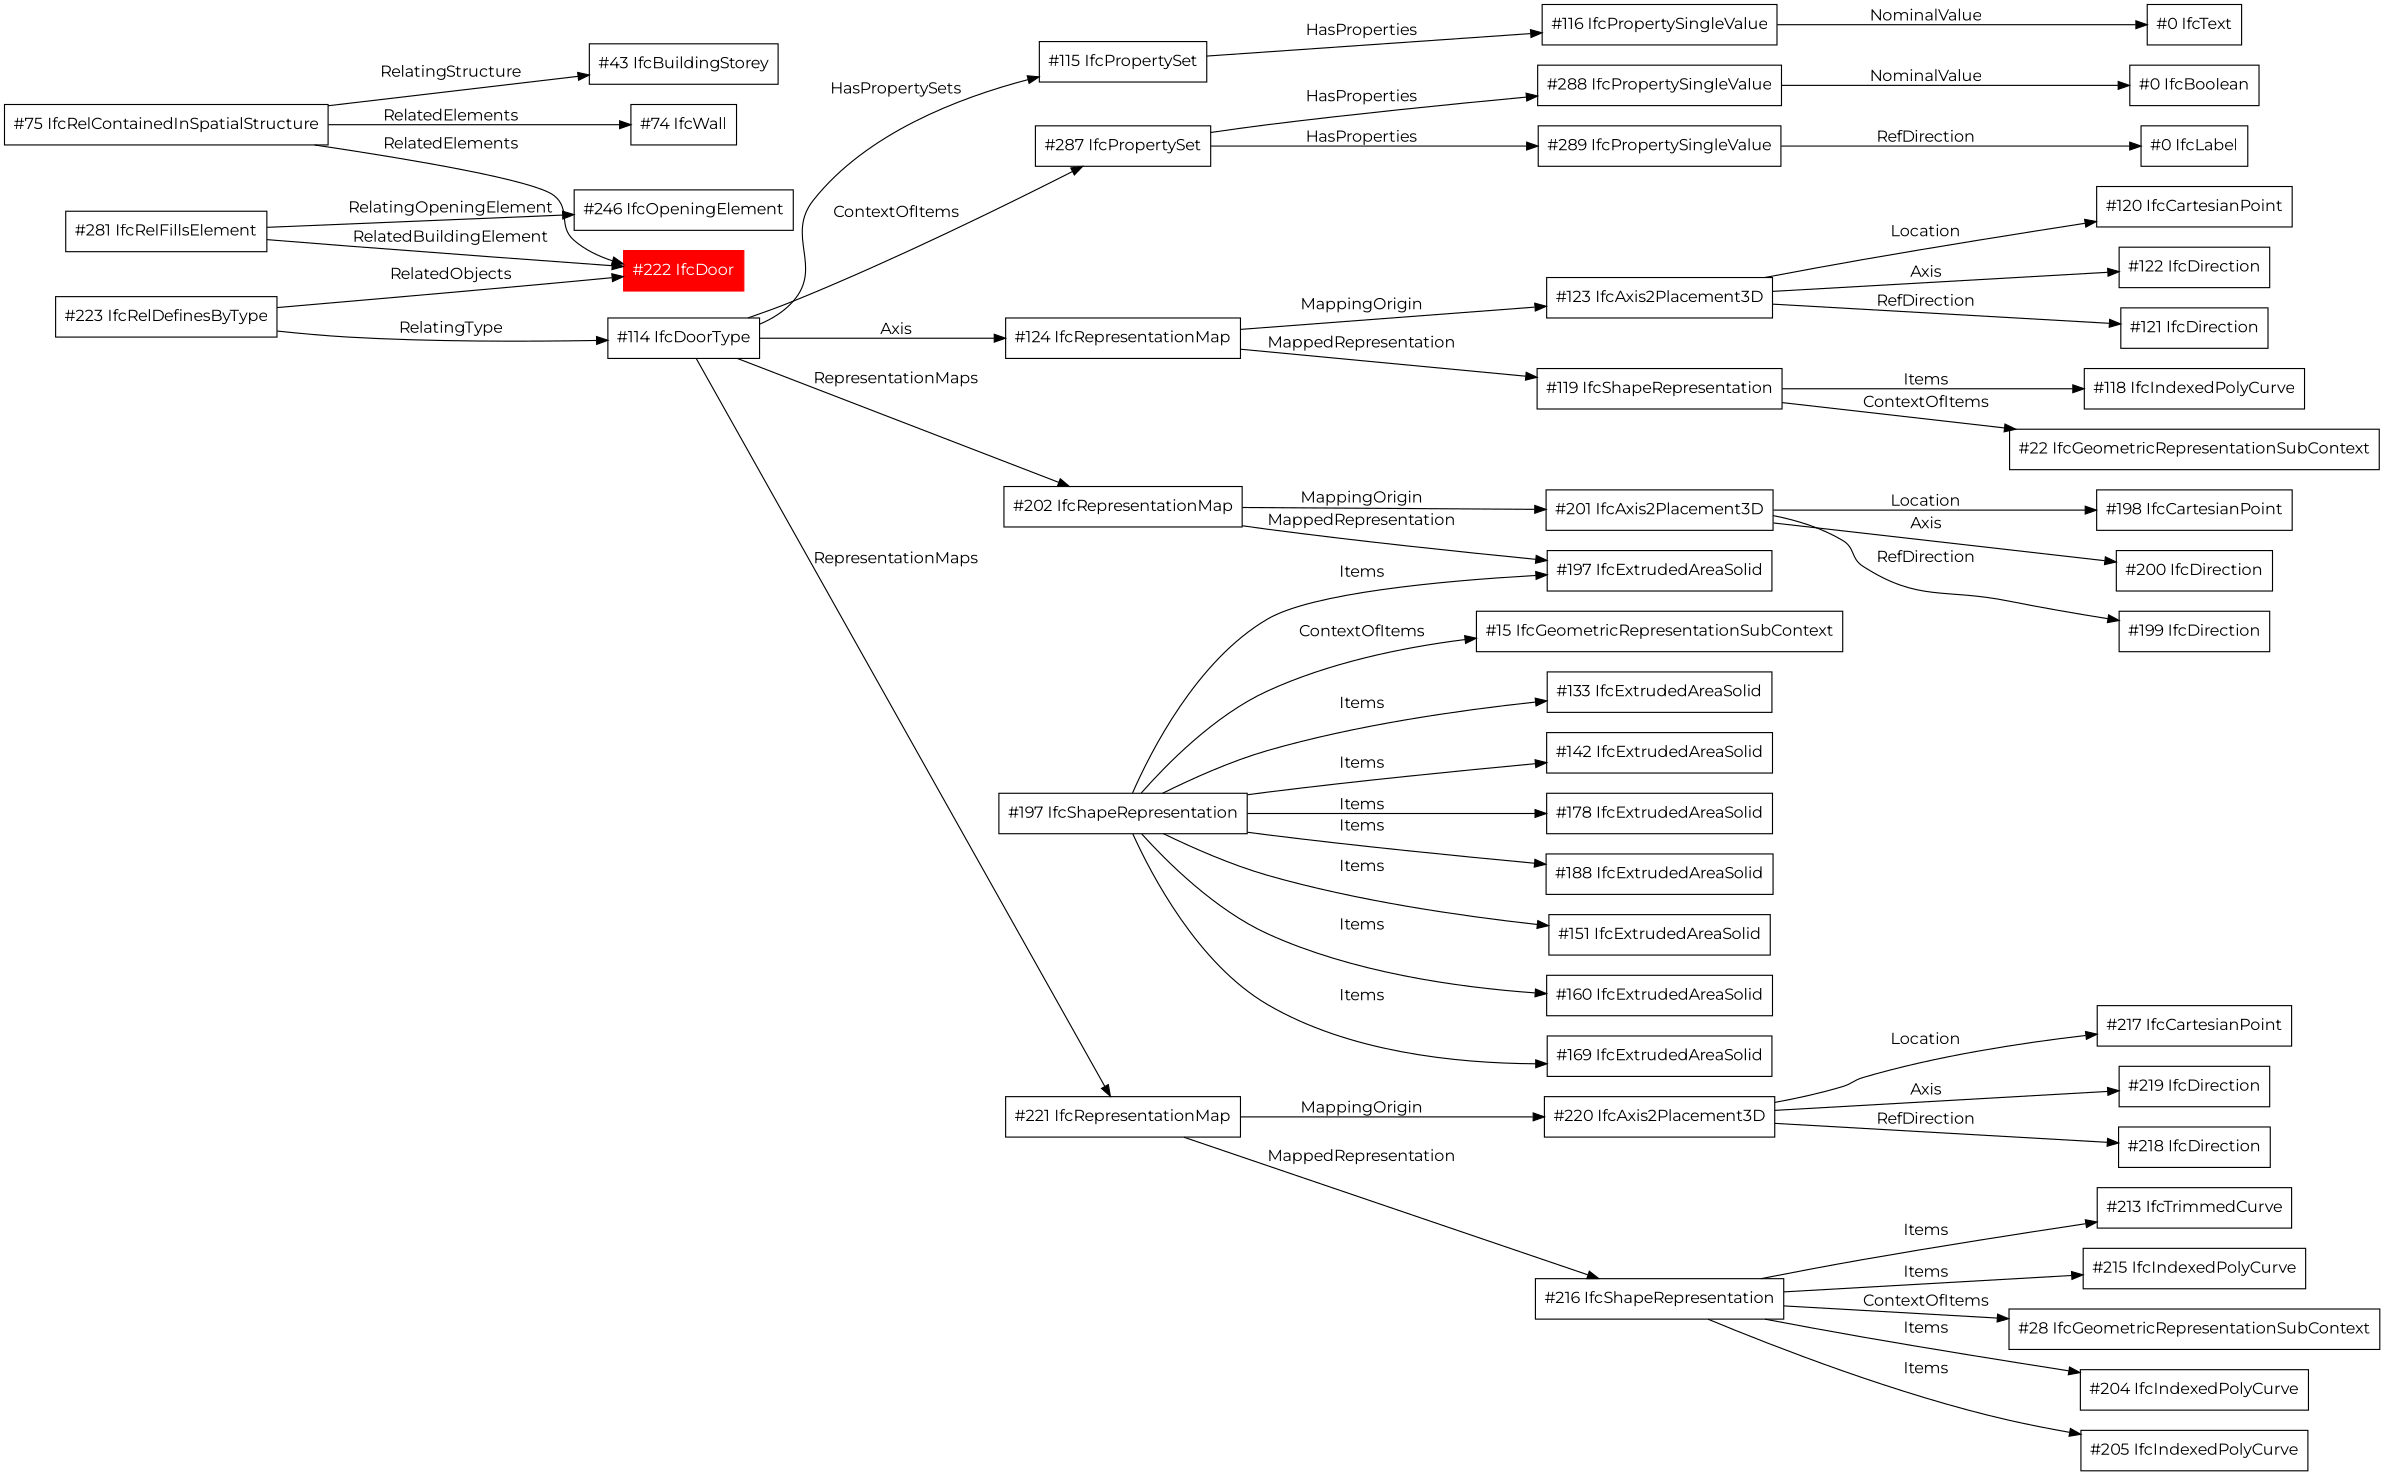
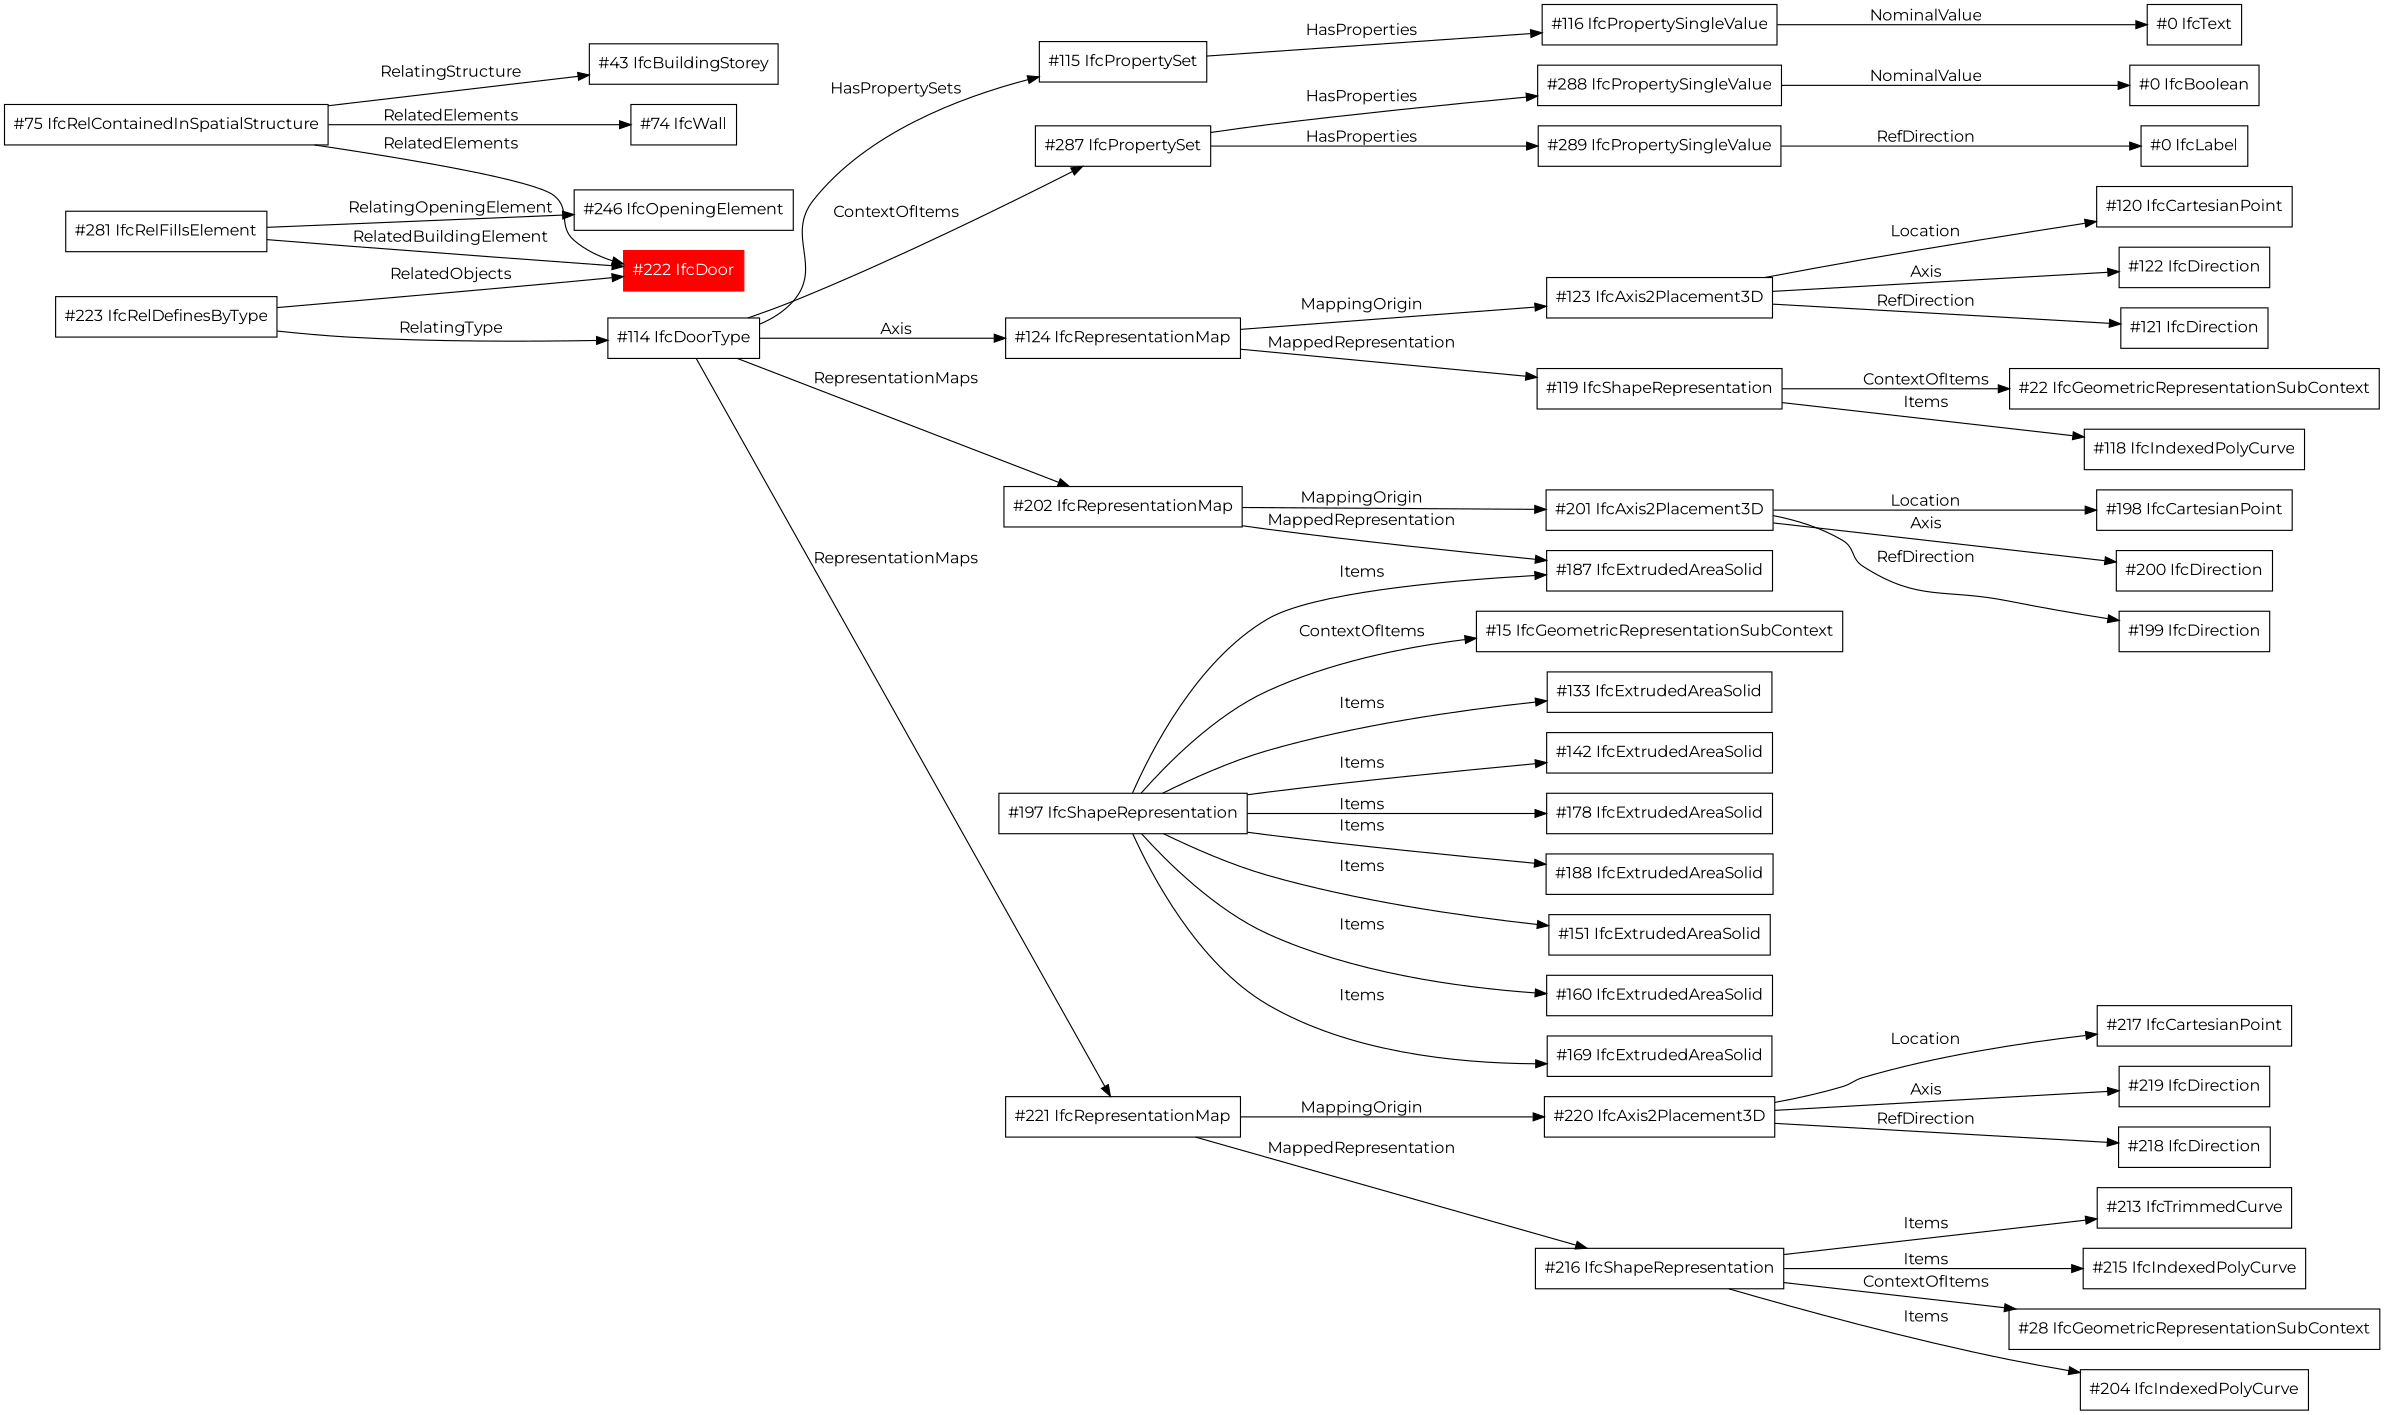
(1660, 571) -> (1660, 571)
(2194, 1451) -> none
